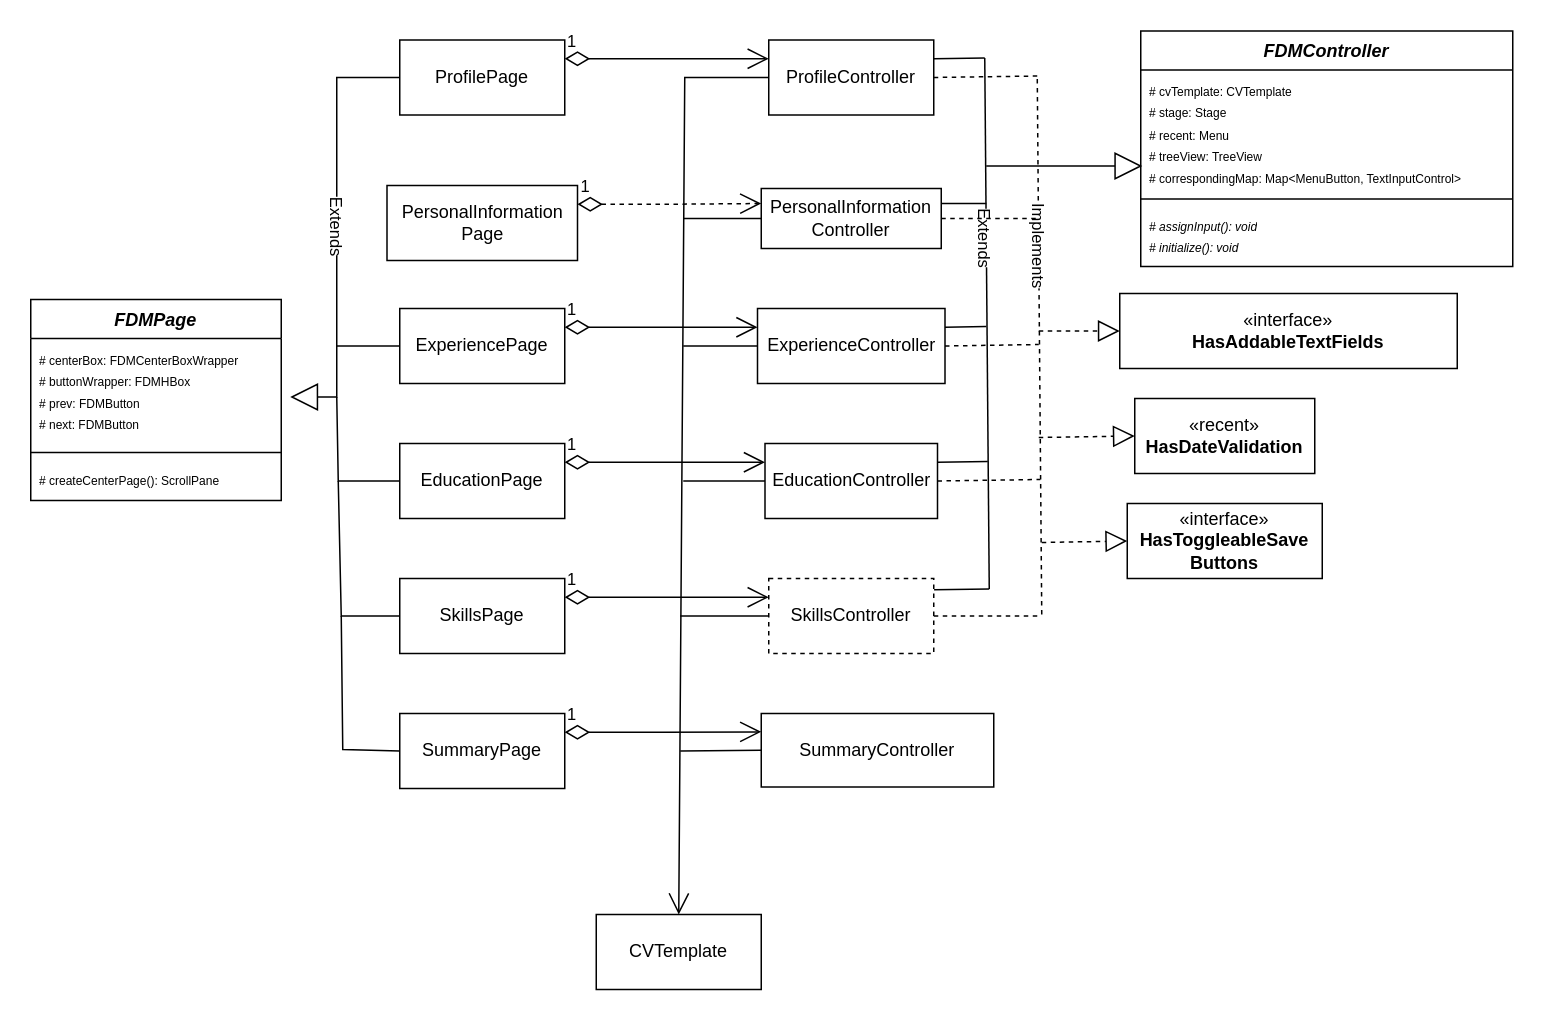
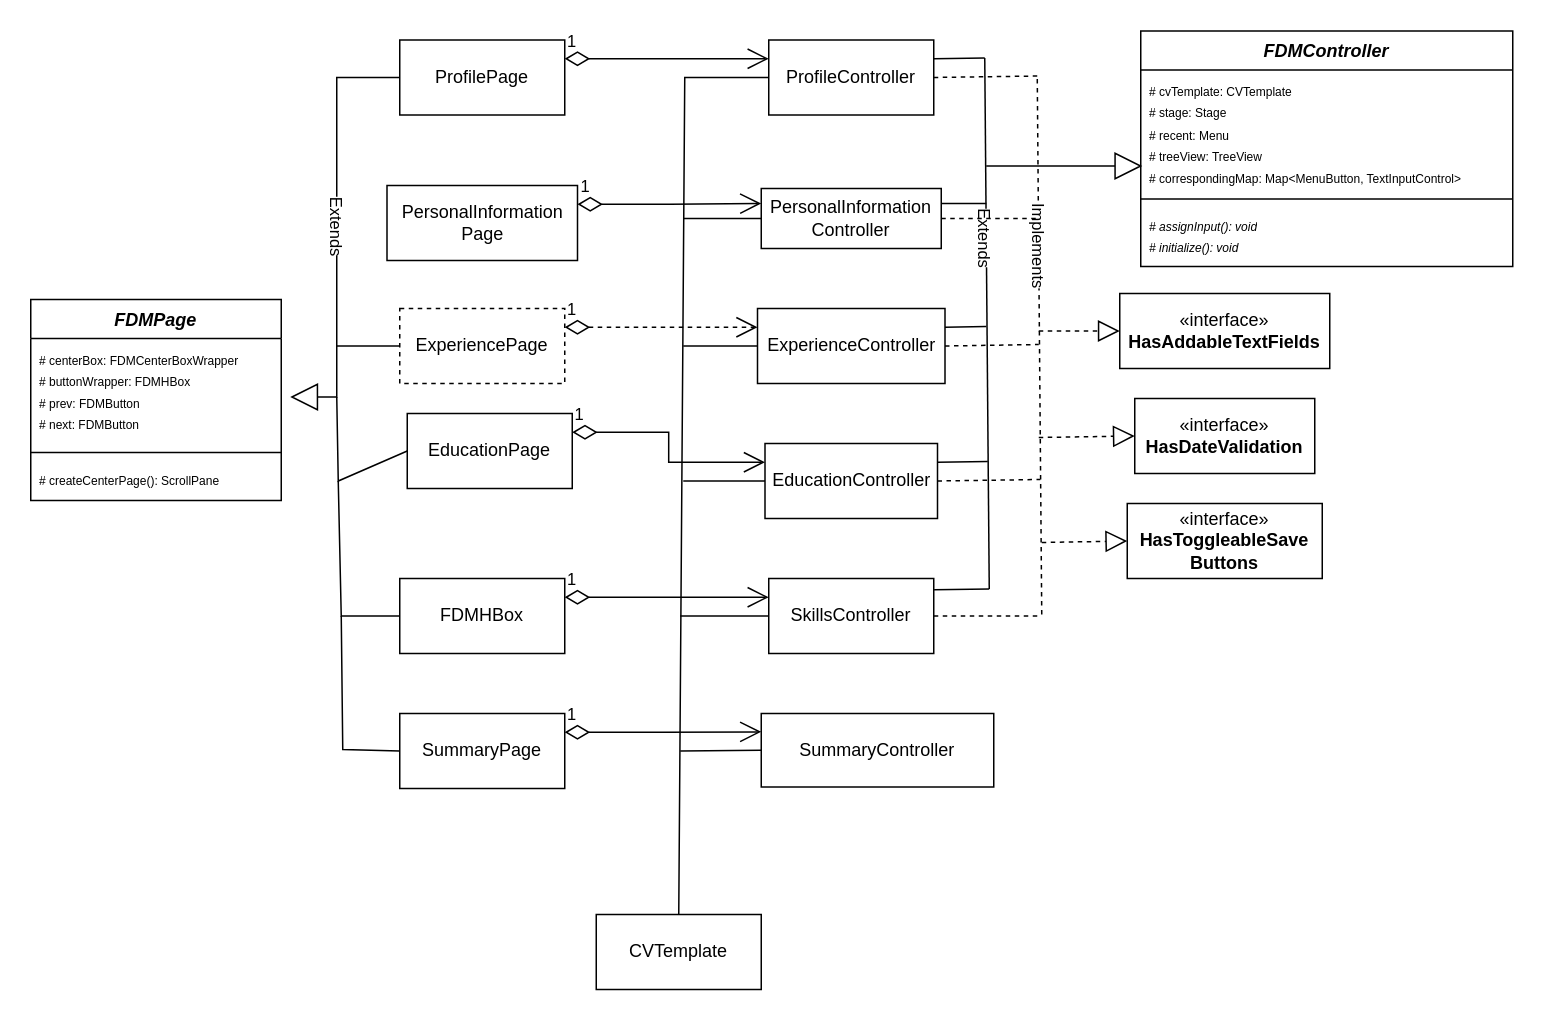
(680, 204) -> (680, 204)
(671, 327) -> (671, 327)
(1289, 331) -> (1225, 331)
(482, 346) -> (482, 346)
(1225, 436) -> (1225, 436)
(482, 481) -> (490, 451)
(482, 616) -> (482, 616)
(851, 616) -> (851, 616)
(679, 907) -> (679, 908)
